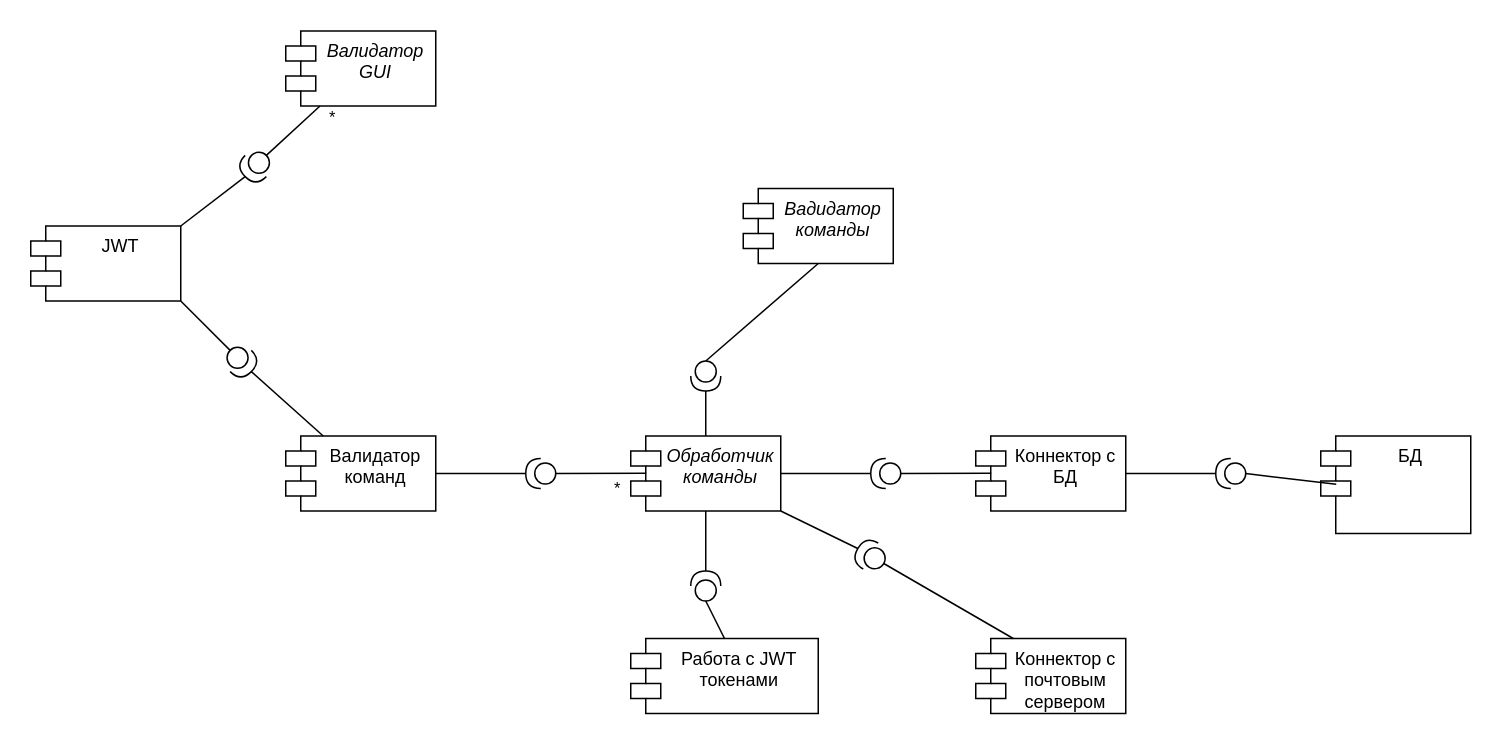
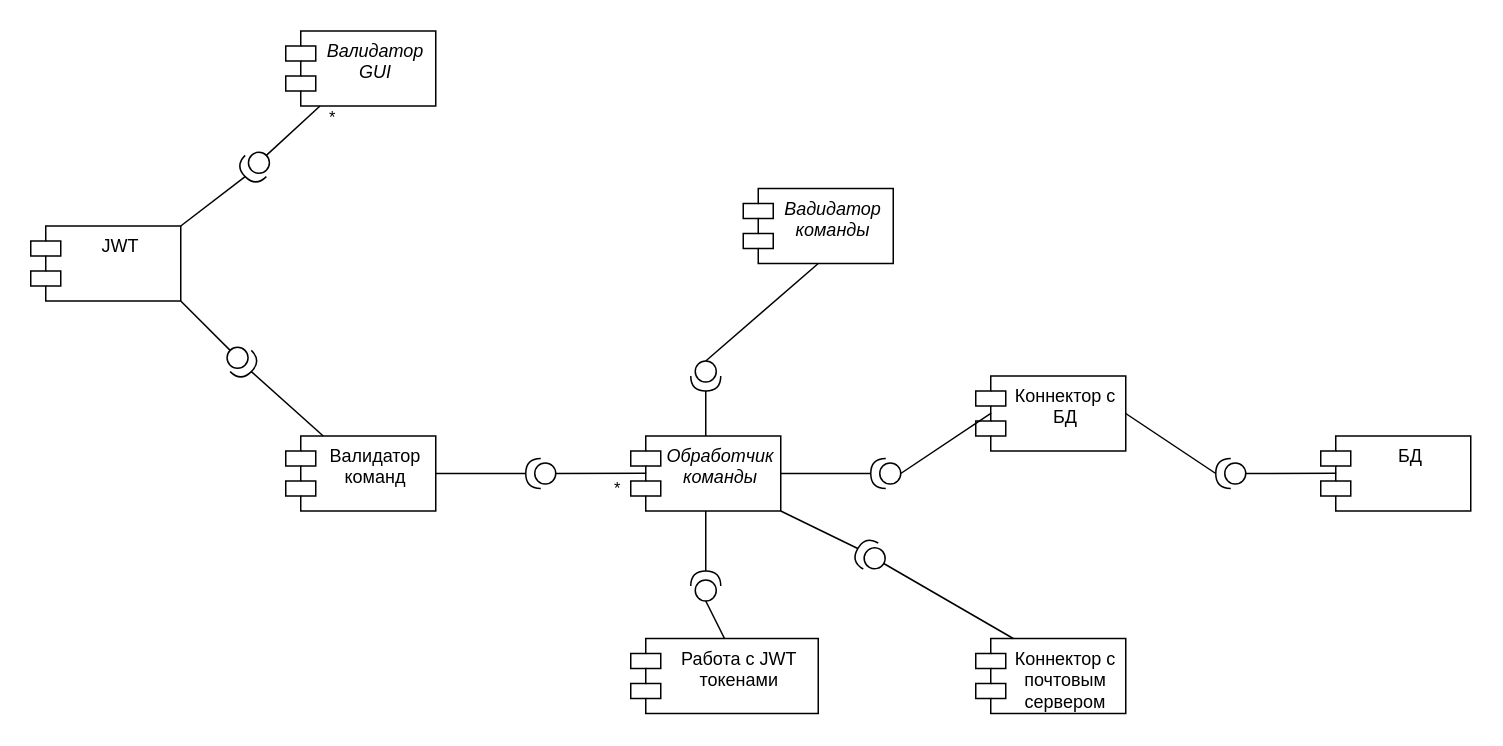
(1051, 473) -> (1051, 413)
(1396, 485) -> (1396, 473)
